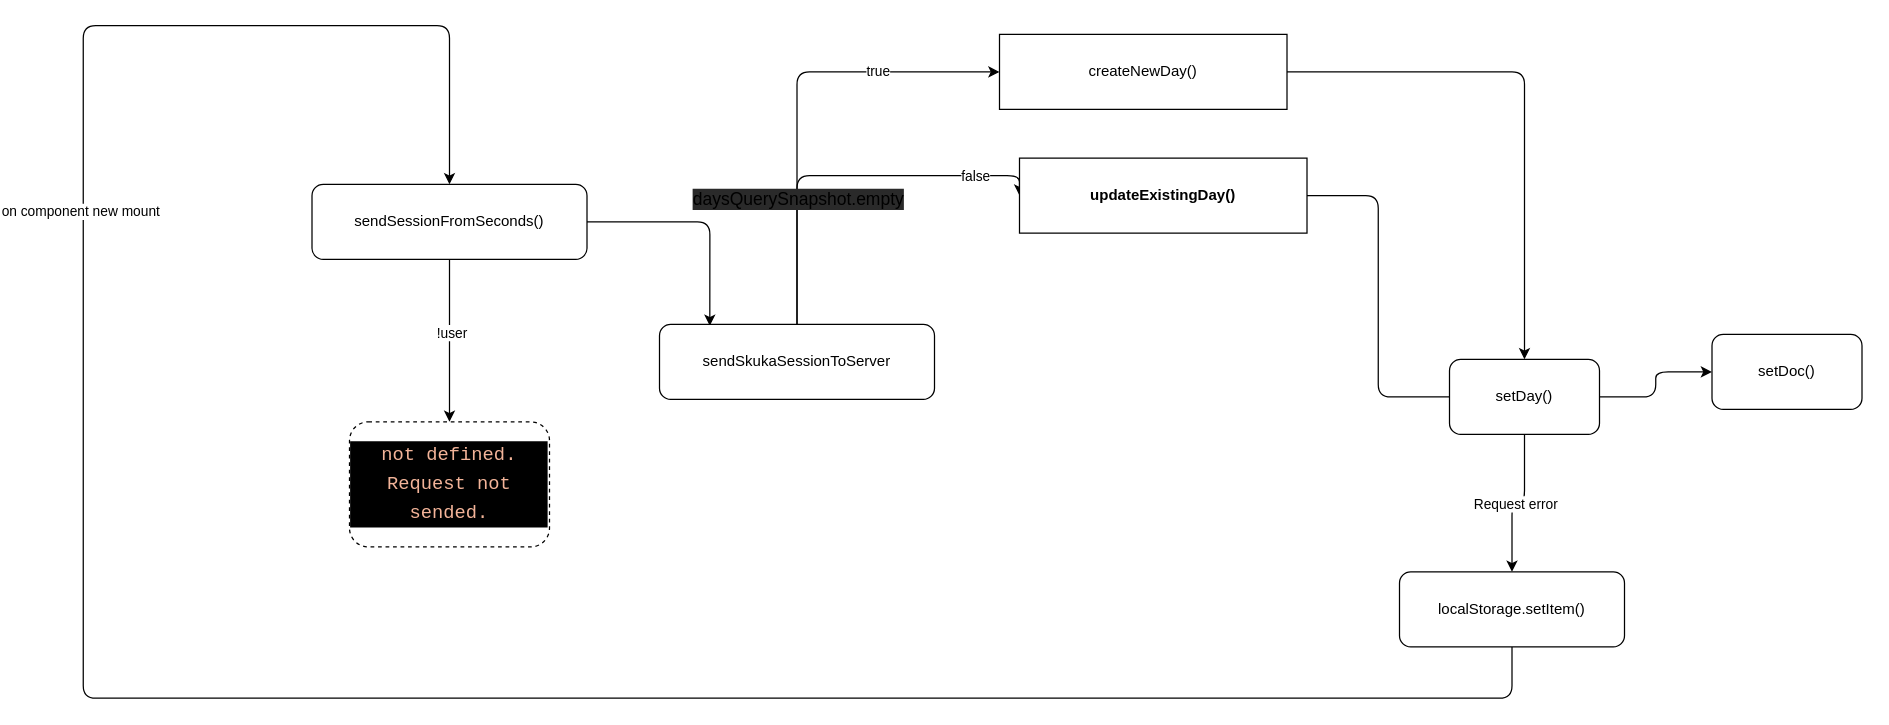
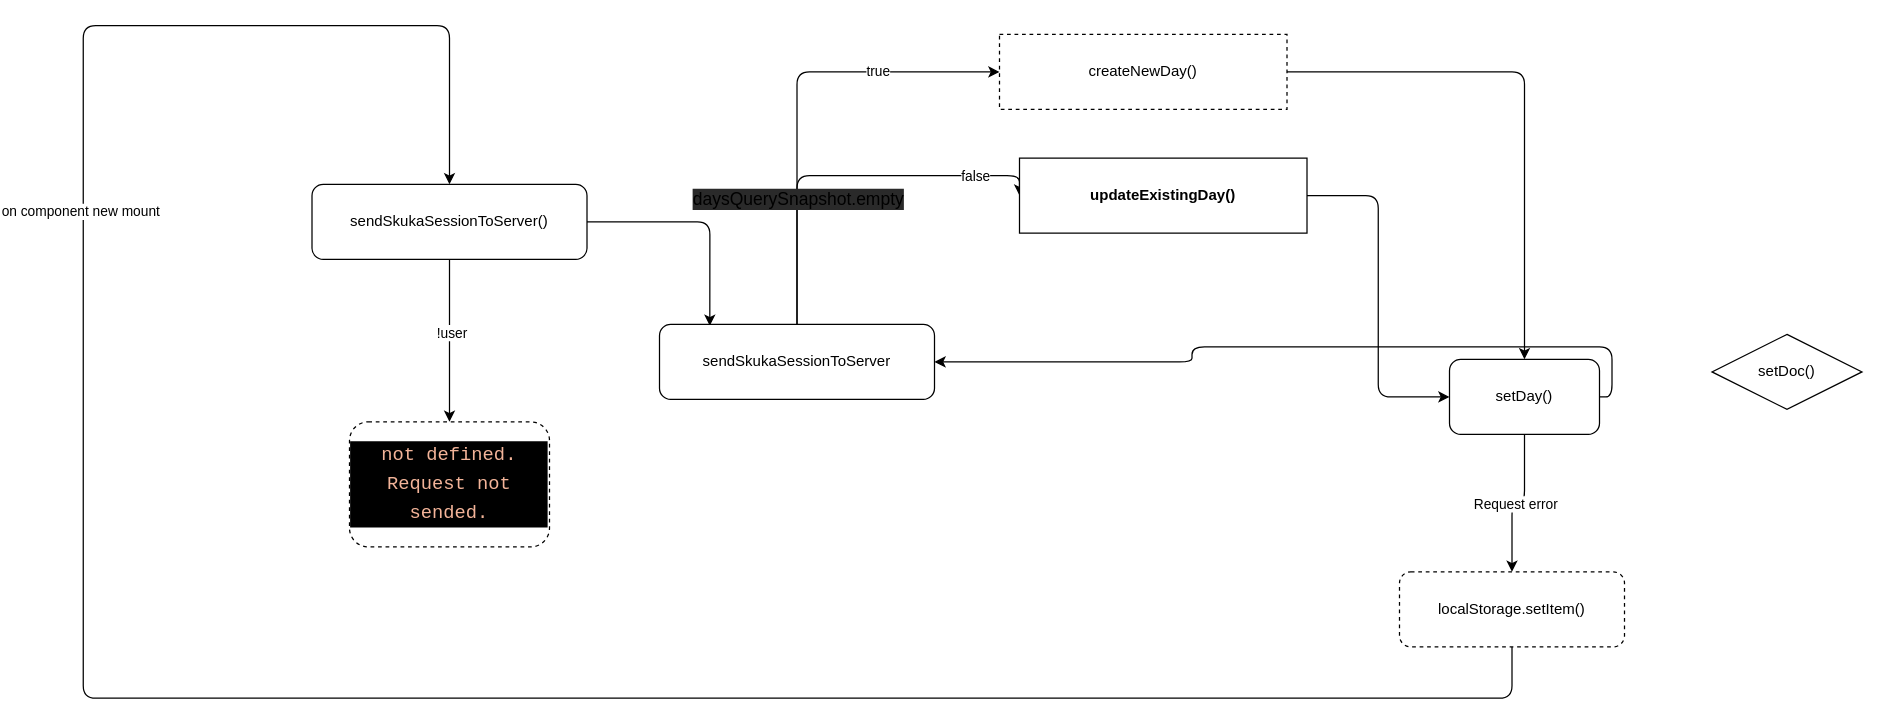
(1143, 72) -> (1143, 72)
(449, 222) -> (449, 222)
(1787, 372) -> (1787, 372)
(1656, 383) -> (1295, 347)
(1443, 397) -> (1439, 397)
(1512, 609) -> (1512, 609)
